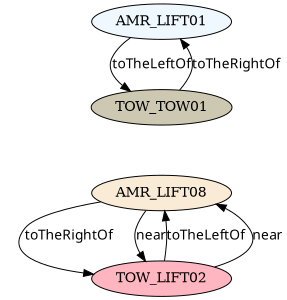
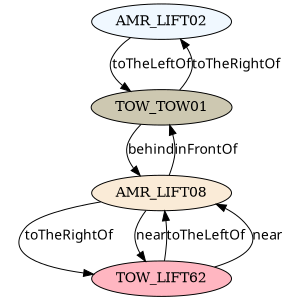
(162, 22) -> (162, 22)
none -> (127, 145)
none -> (175, 155)
(162, 279) -> (162, 279)
